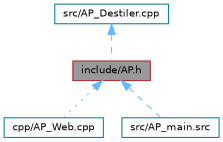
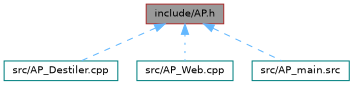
(112, 48) -> (118, 44)
(54, 128) -> (185, 71)
